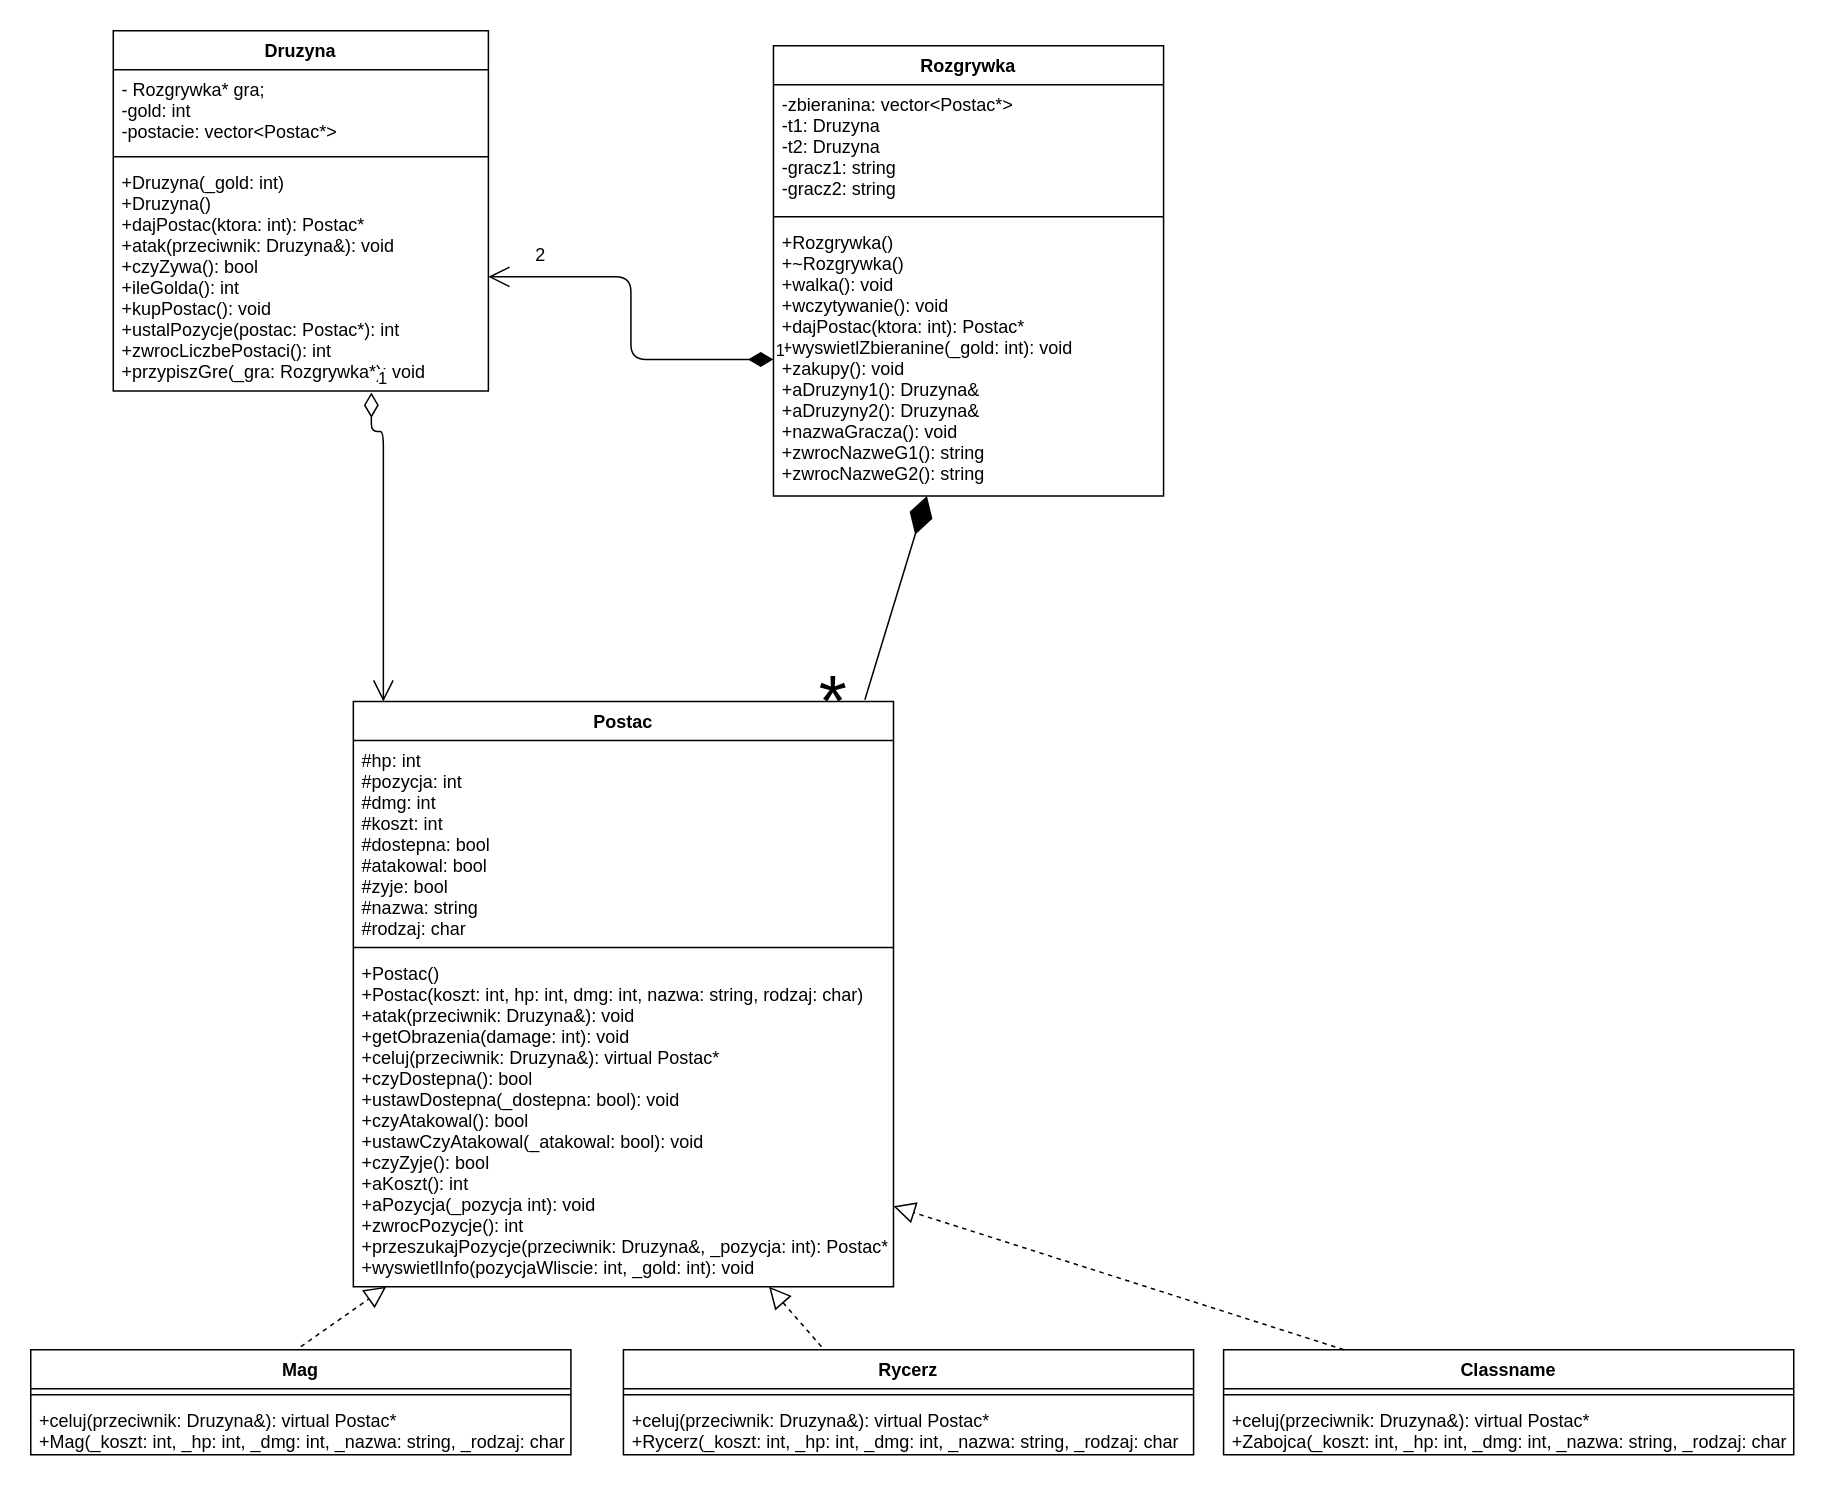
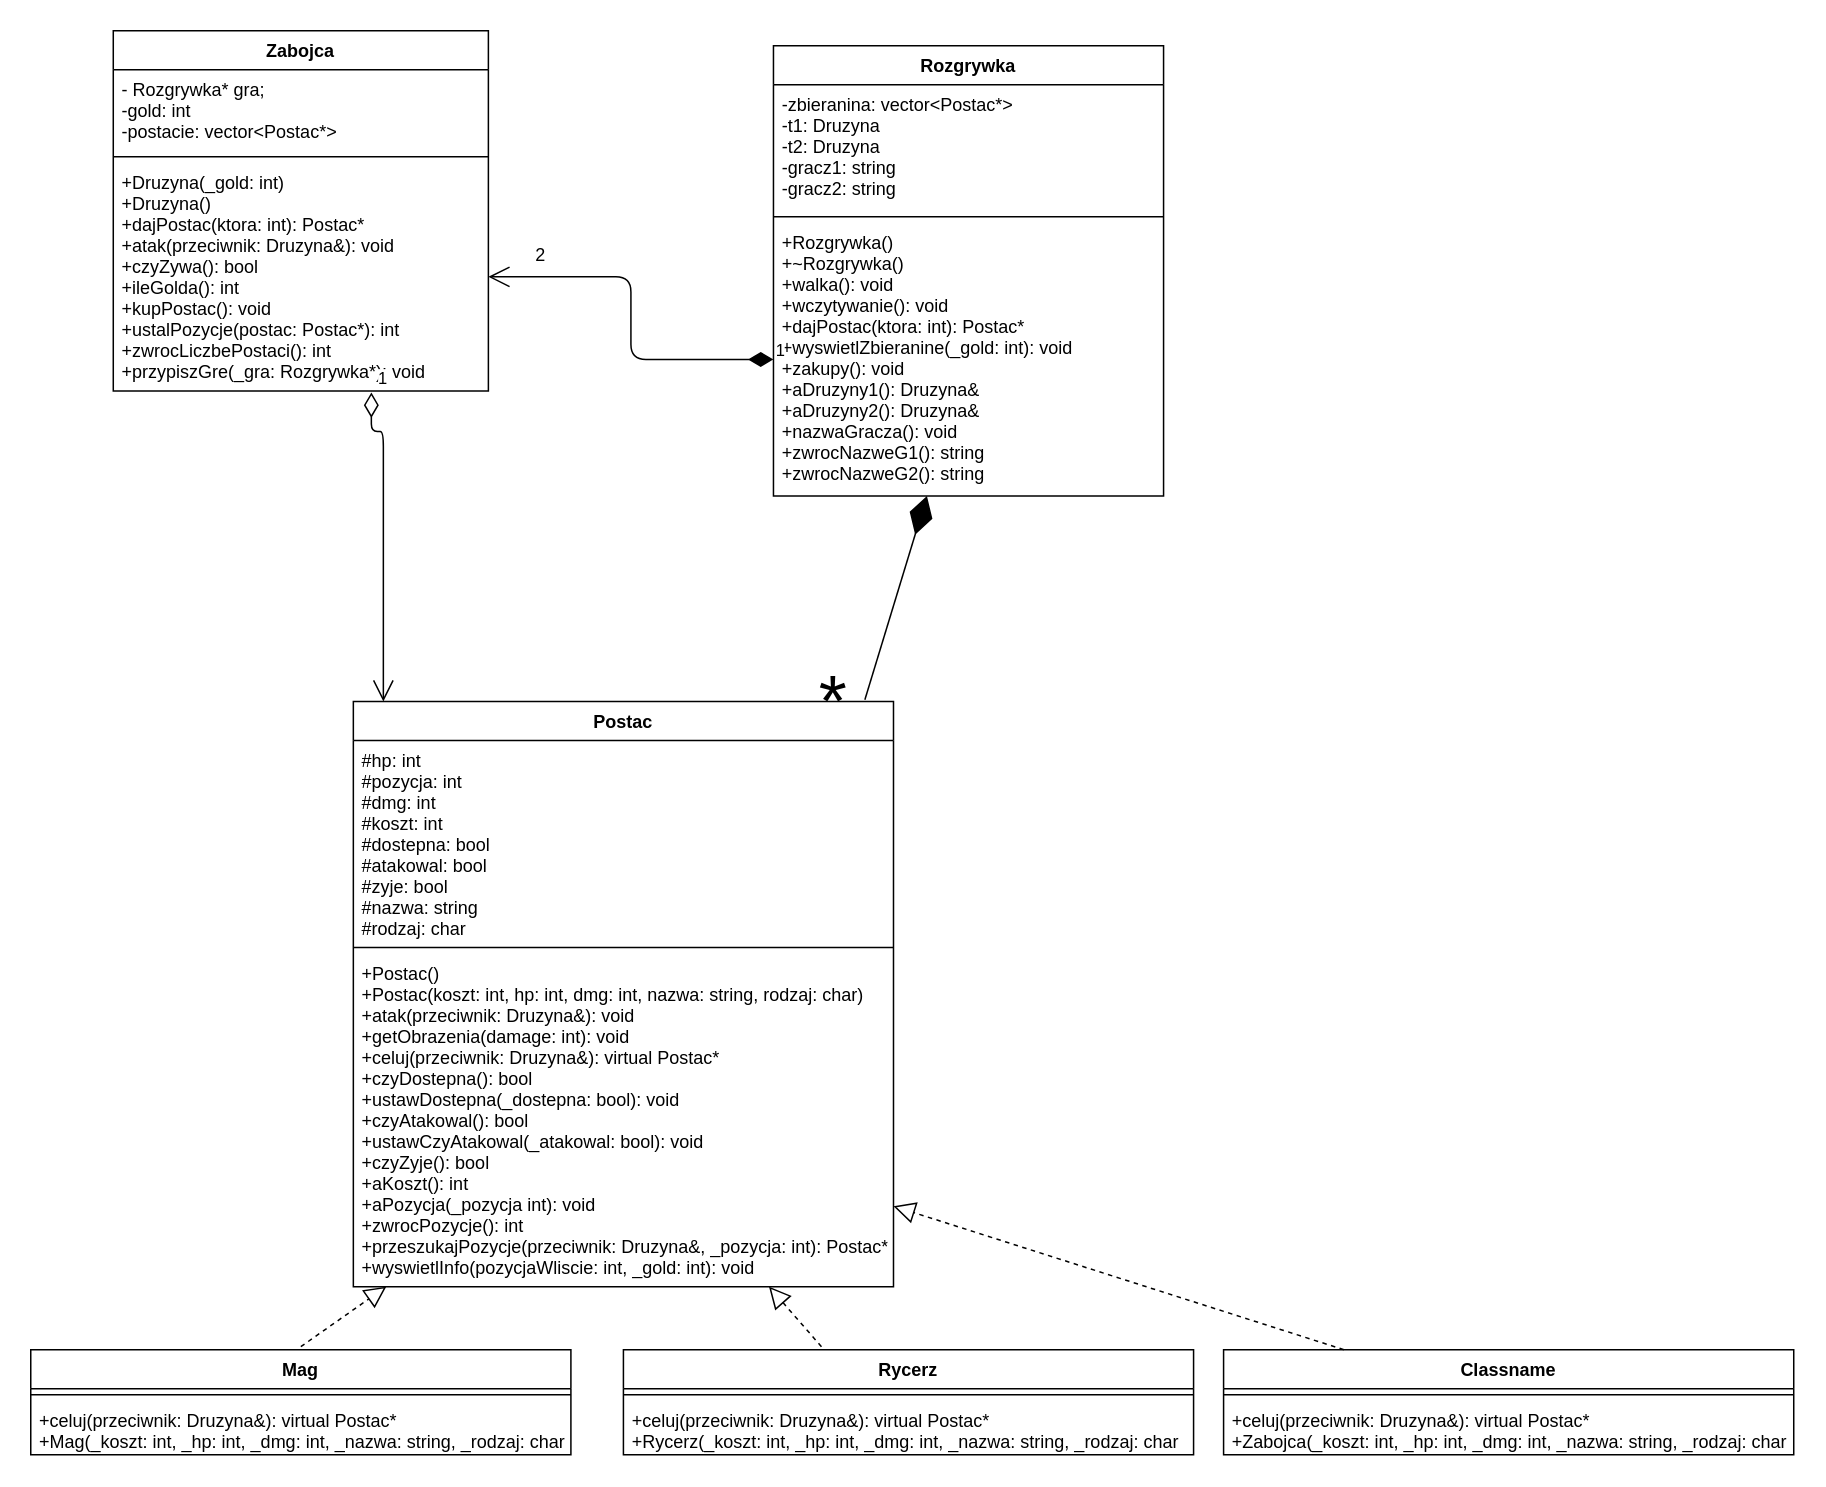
(300, 51) -> (300, 51)
